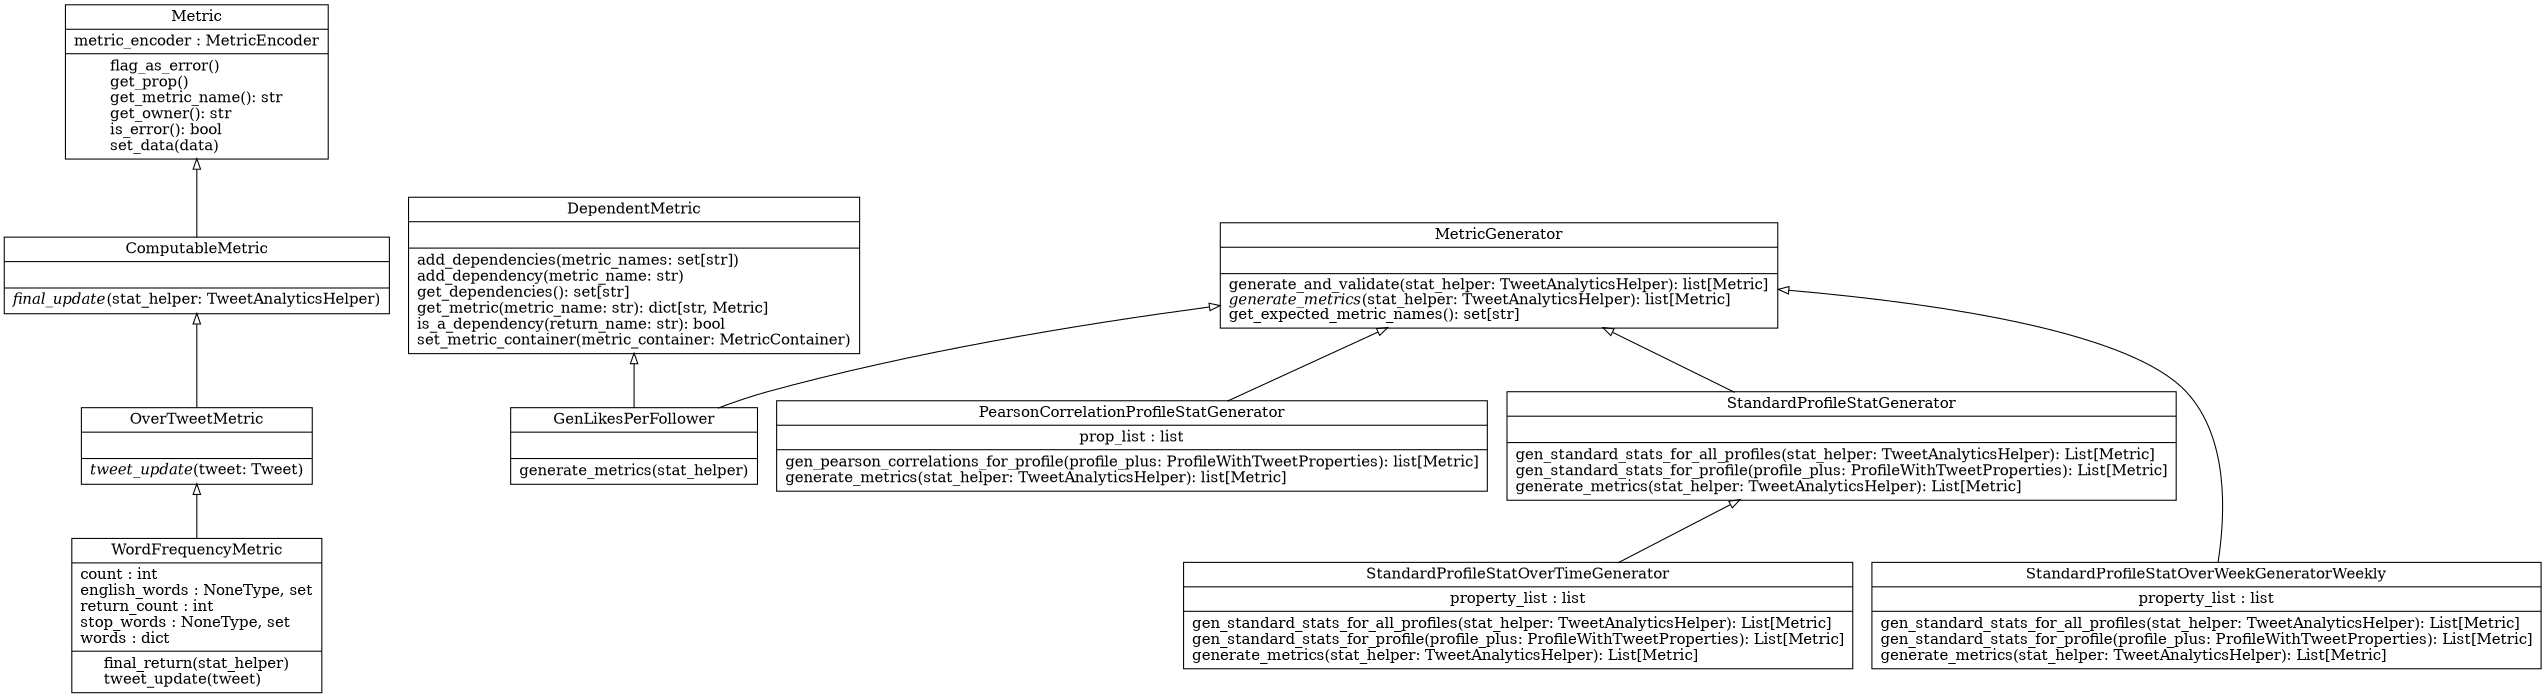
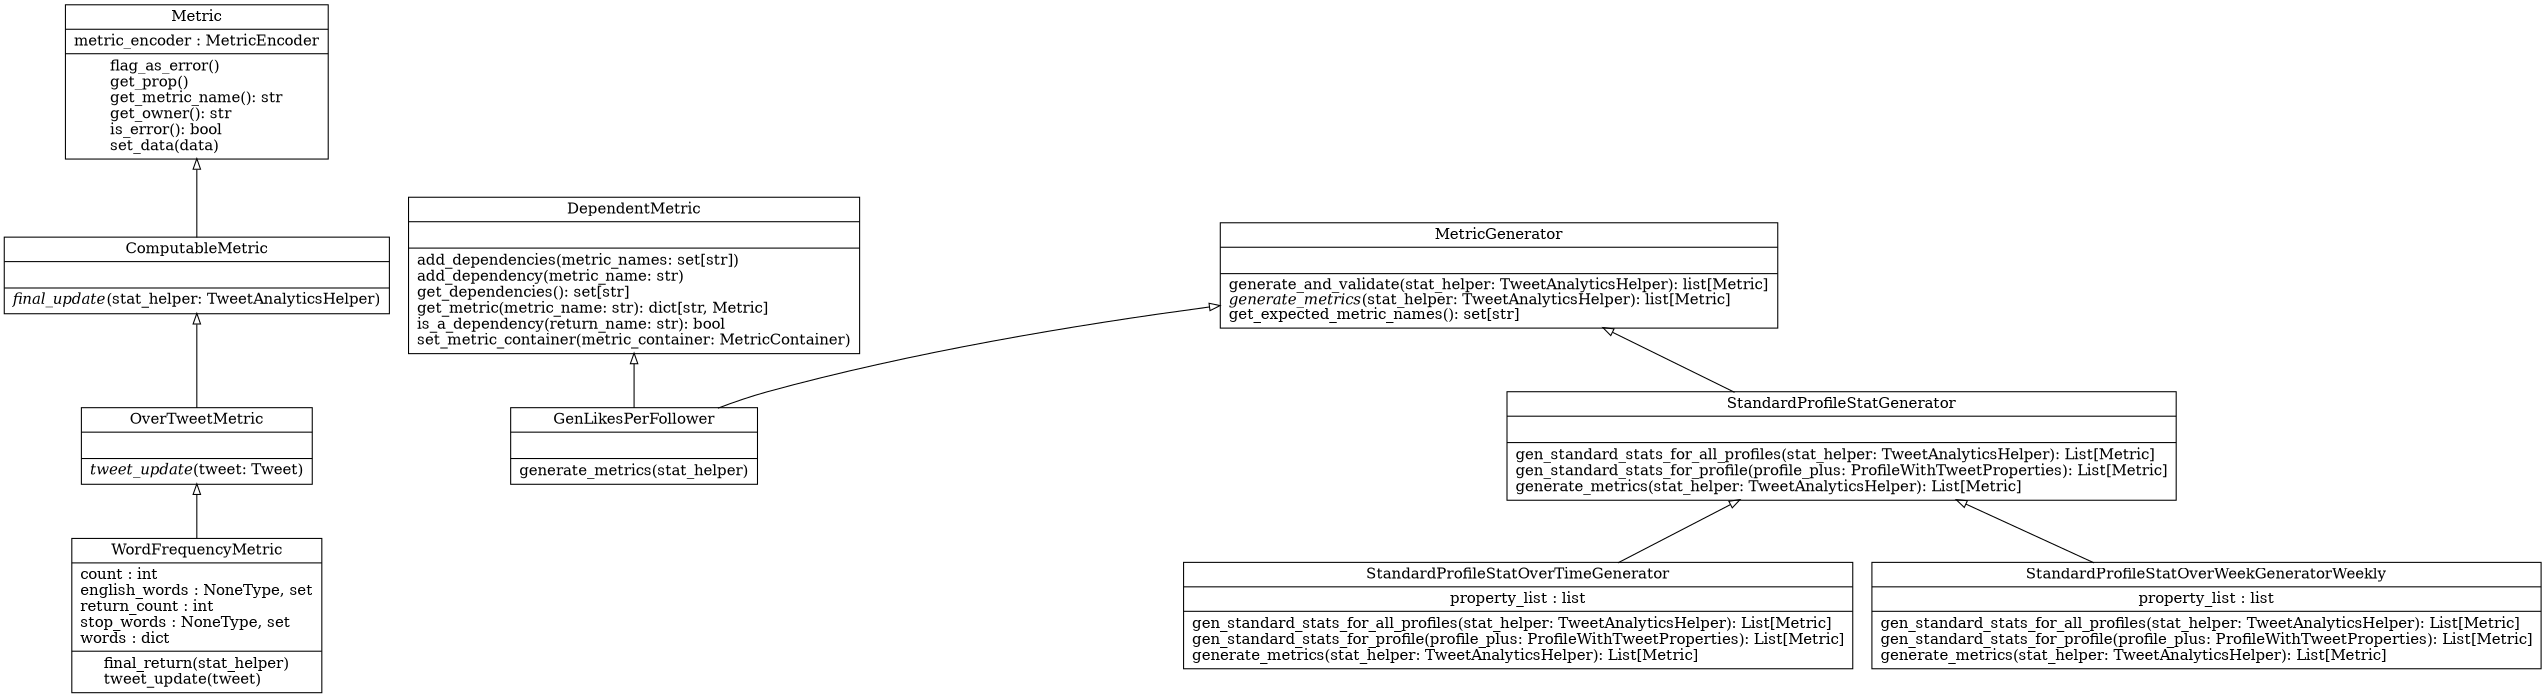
(2082, 339) -> (2030, 534)
(1132, 446) -> none
